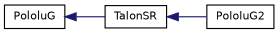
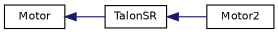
(35, 17) -> (35, 17)
(240, 17) -> (240, 17)
